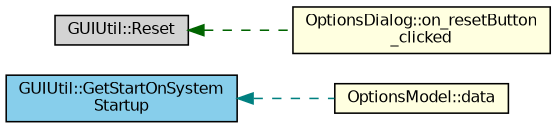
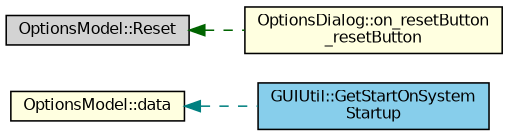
(122, 30) -> (98, 30)
(422, 30) -> (374, 30)
(294, 98) -> (229, 106)
